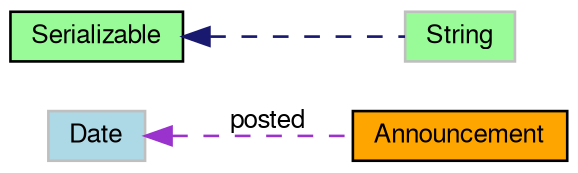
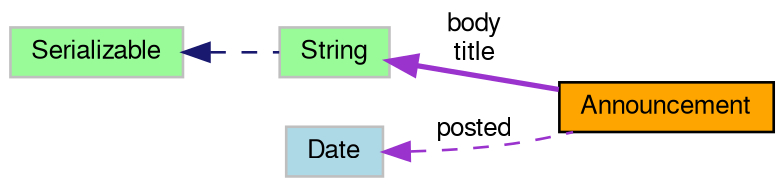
(97, 37) -> (97, 52)
none -> (487, 78)
